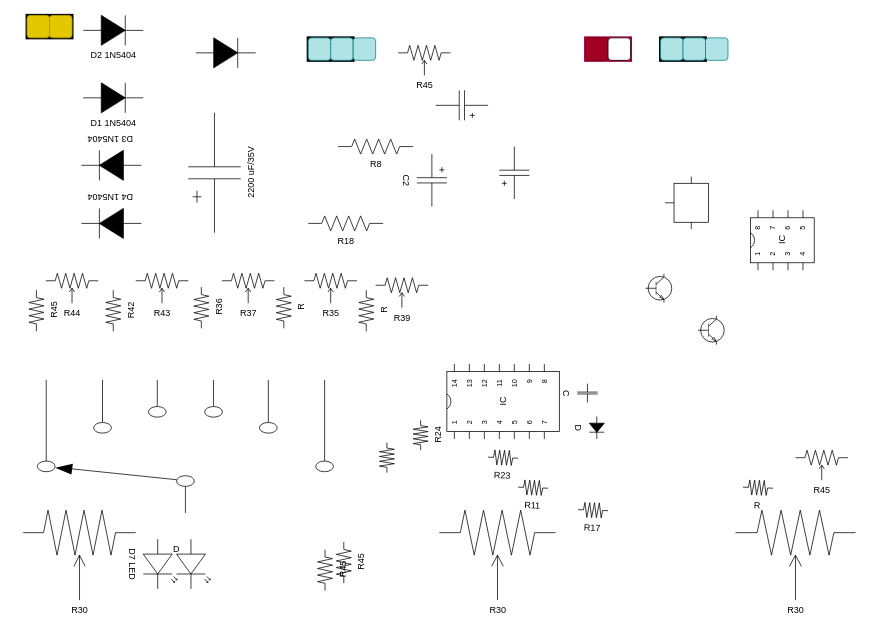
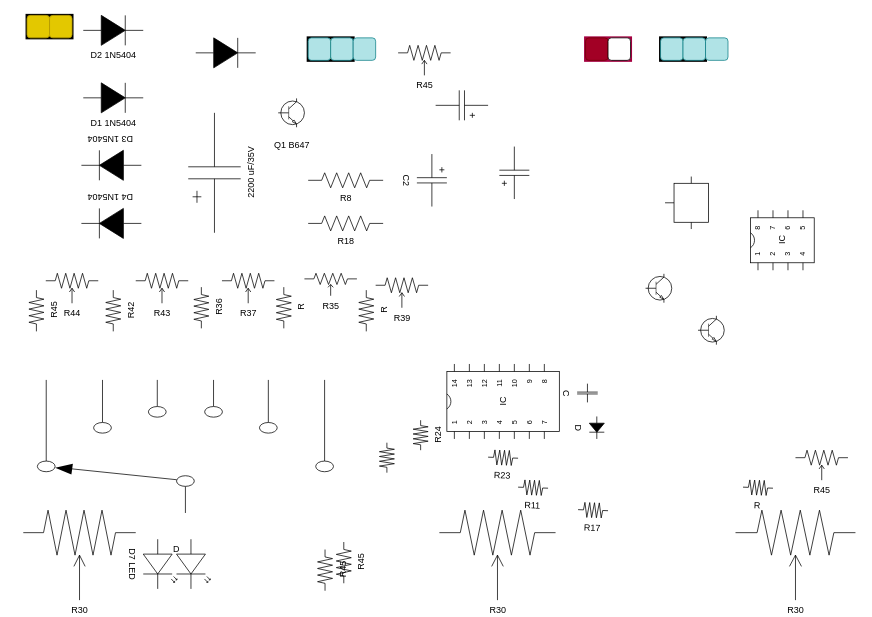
none -> (291, 113)
(375, 147) -> (345, 180)
(330, 288) -> (330, 285)
